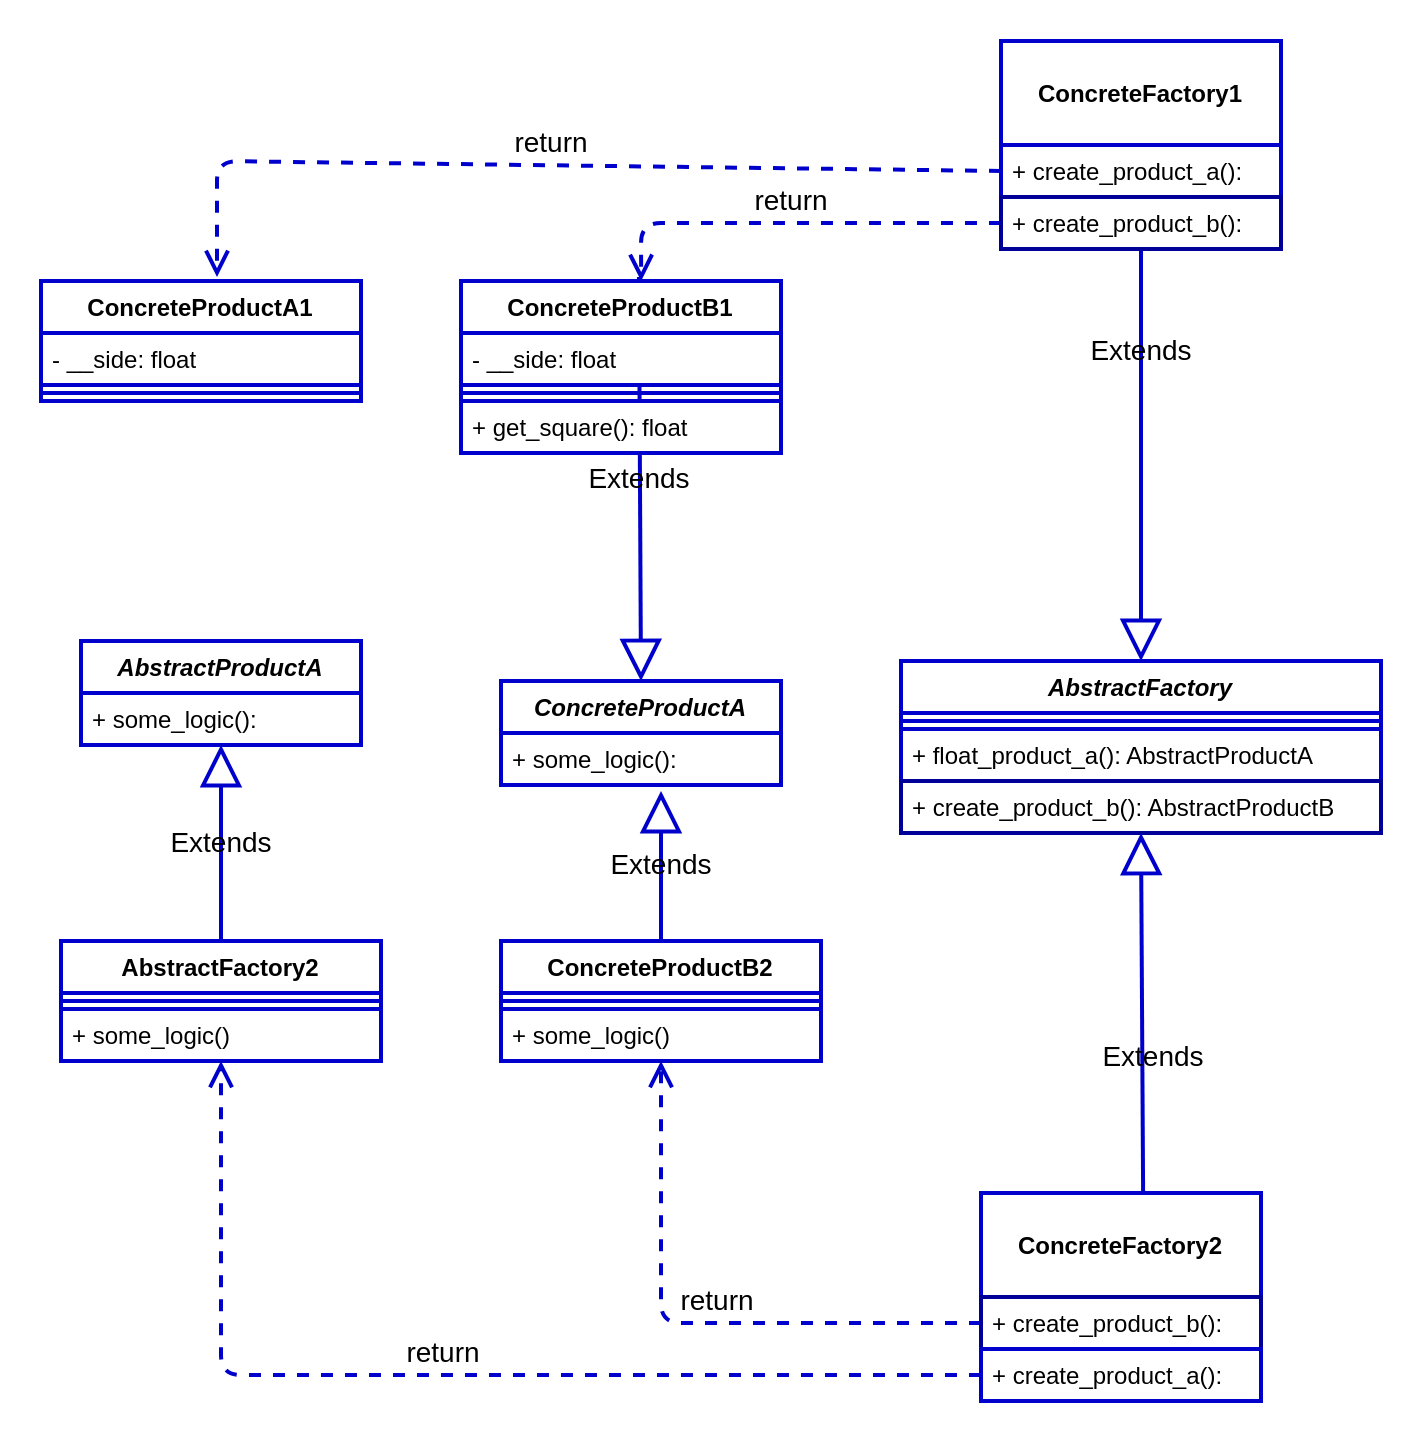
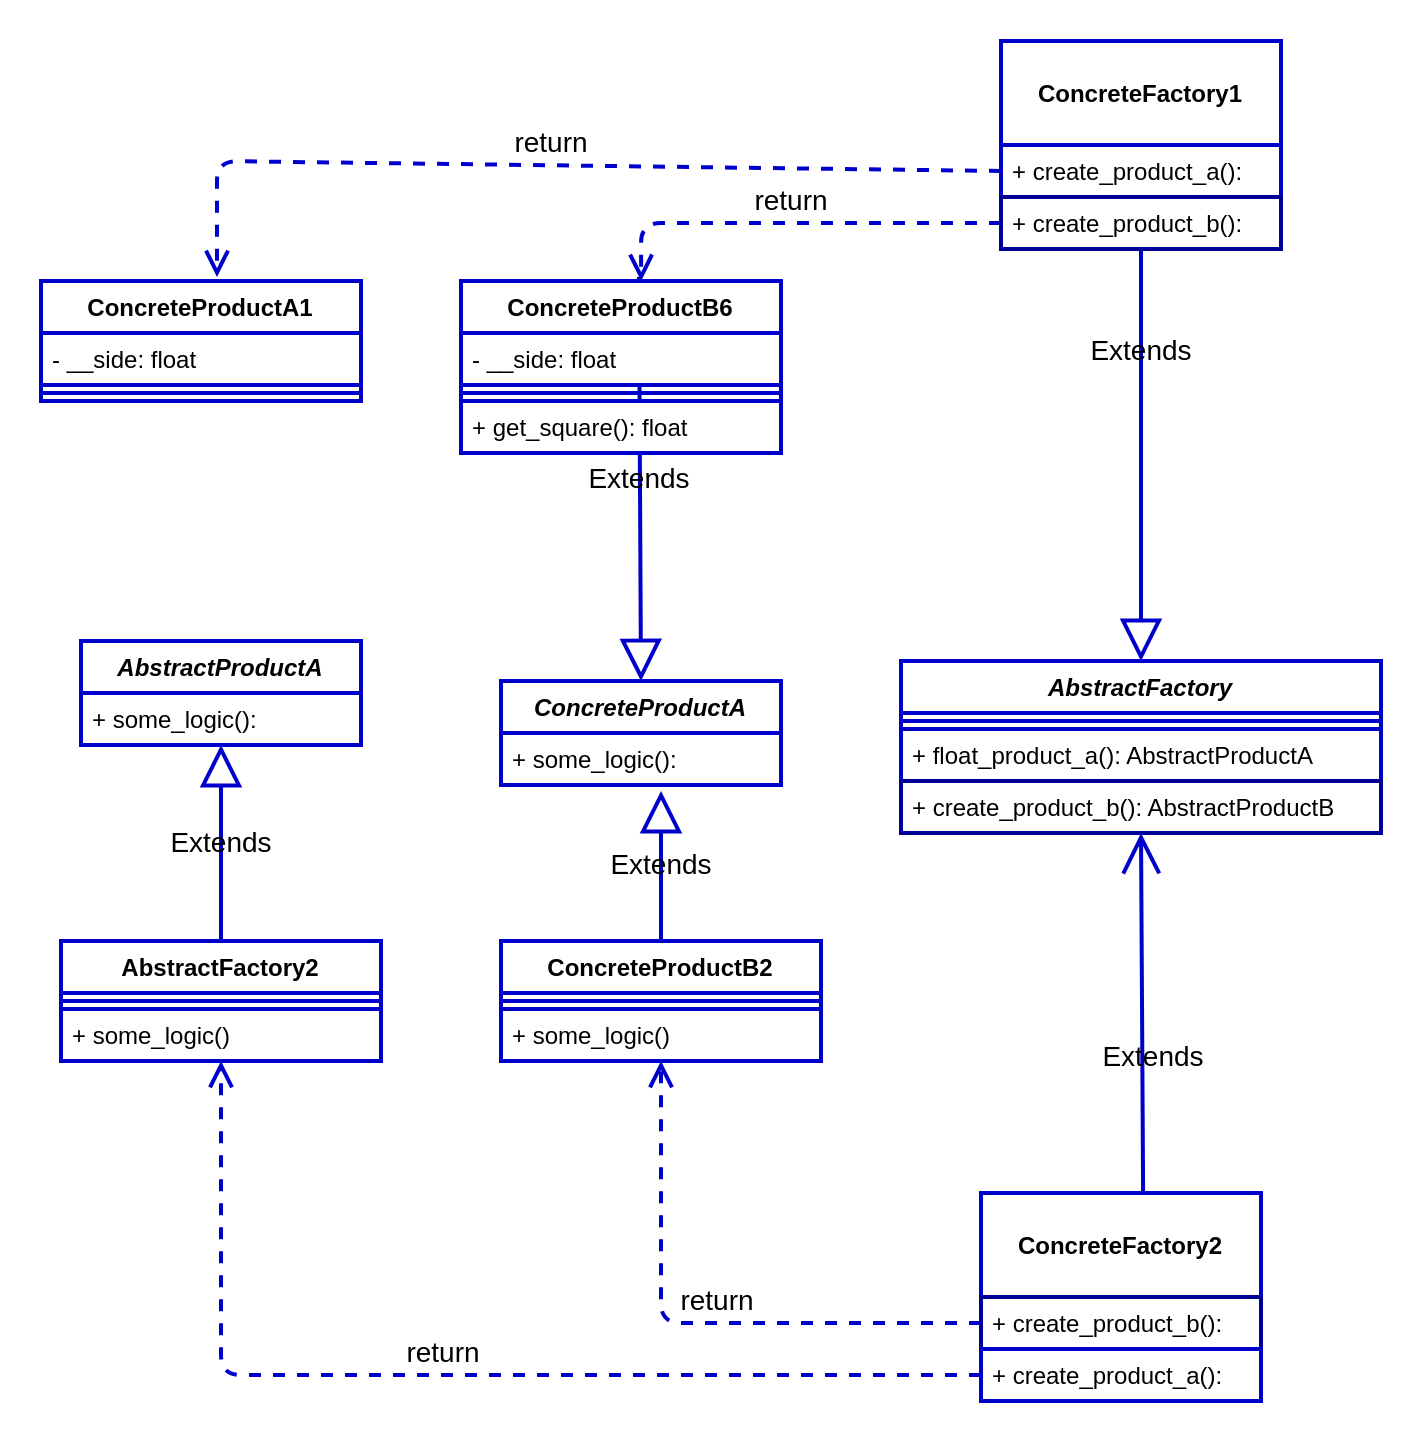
(620, 308) -> (620, 308)
(1141, 875) -> (1141, 859)
